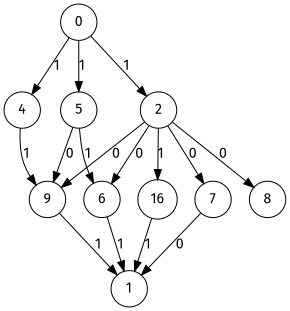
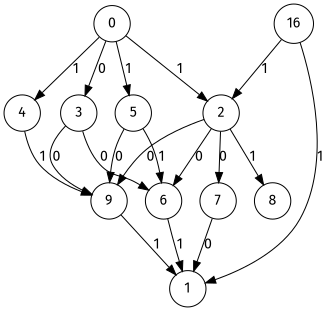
none -> (79, 113)
(158, 149) -> (260, 65)
(223, 154) -> (253, 157)
